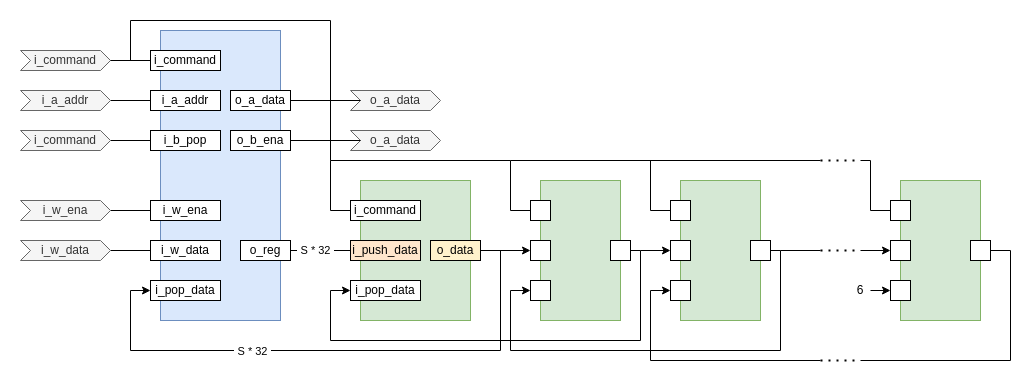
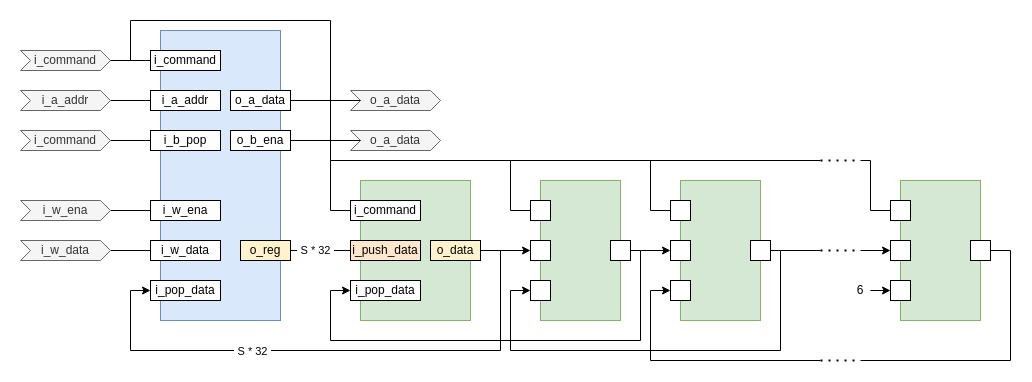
(266, 251) -> (266, 251)
